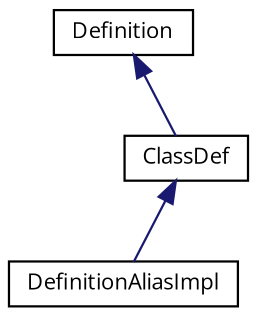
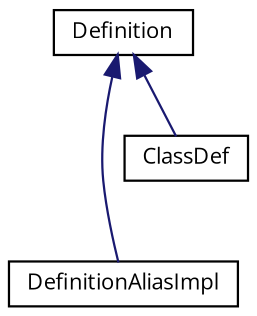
(149, 231) -> (103, 170)
